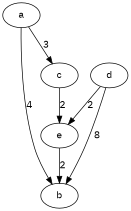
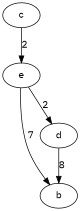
(21, 15) -> none
(87, 103) -> (38, 102)
(63, 166) -> (31, 136)
